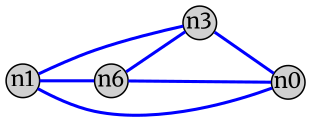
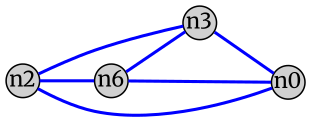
(23, 81) -> (23, 81)
